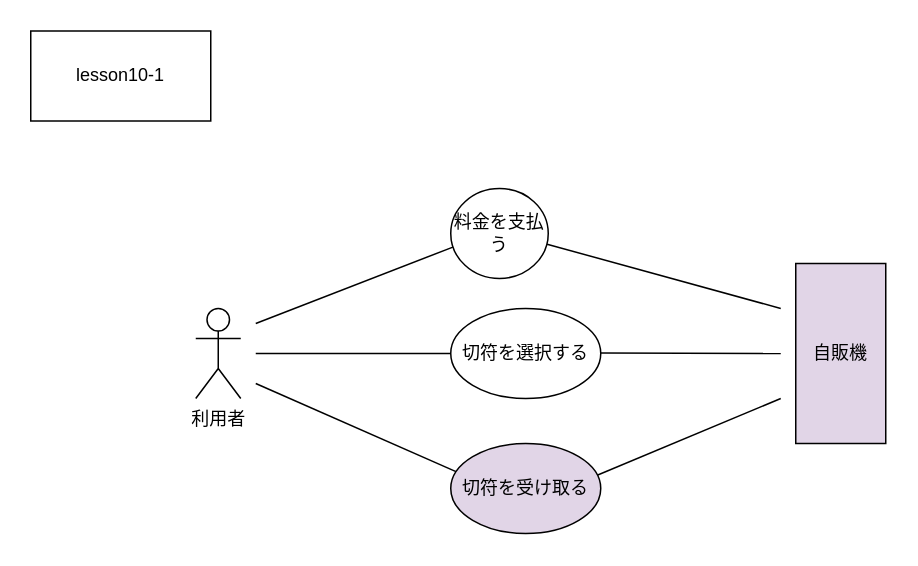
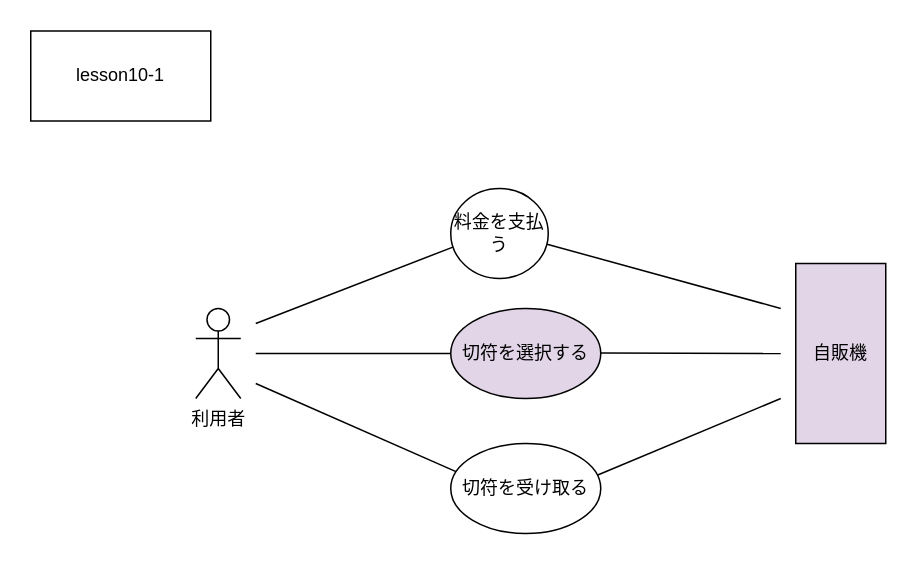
(526, 353) -> (526, 353)
(526, 488) -> (526, 488)
